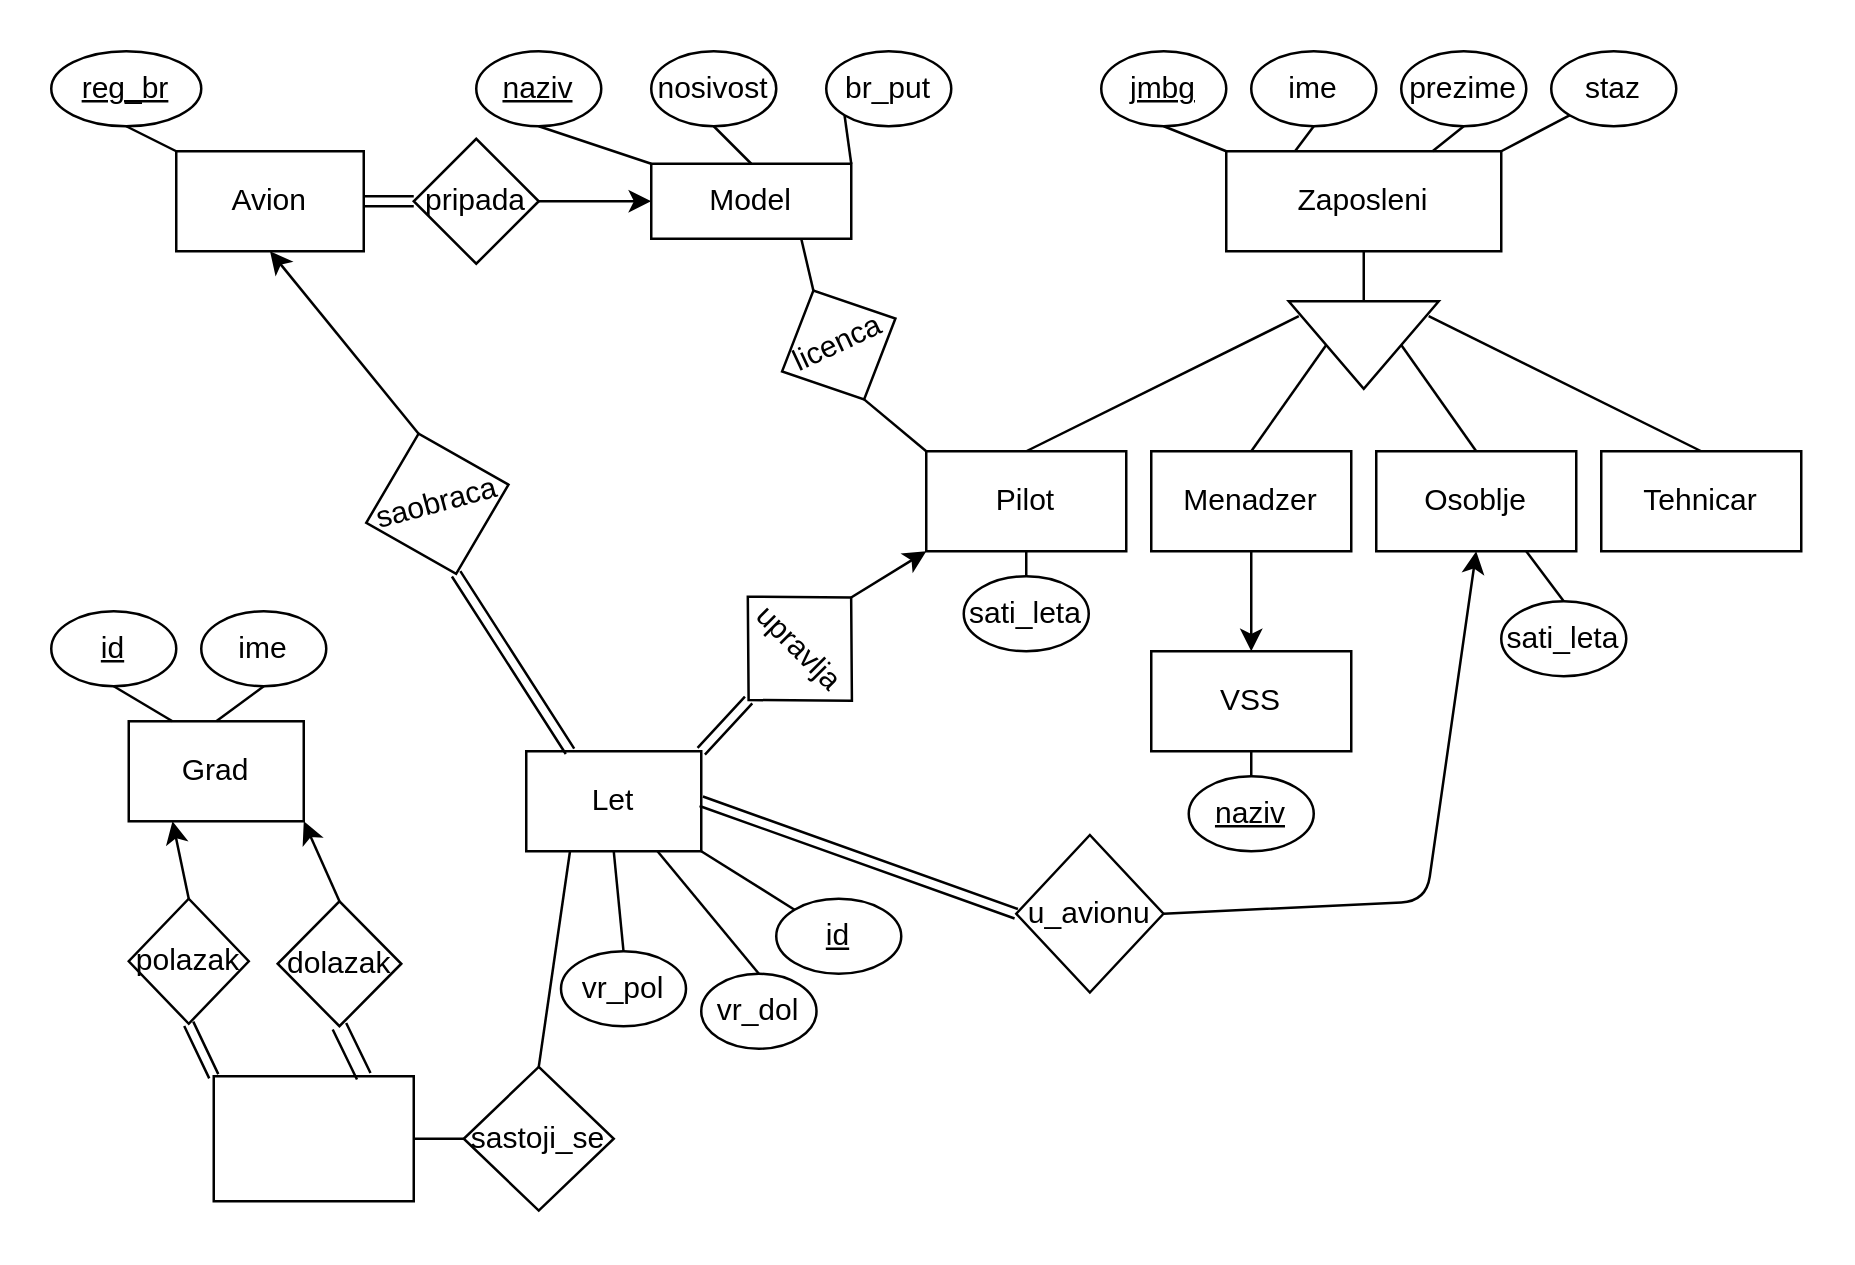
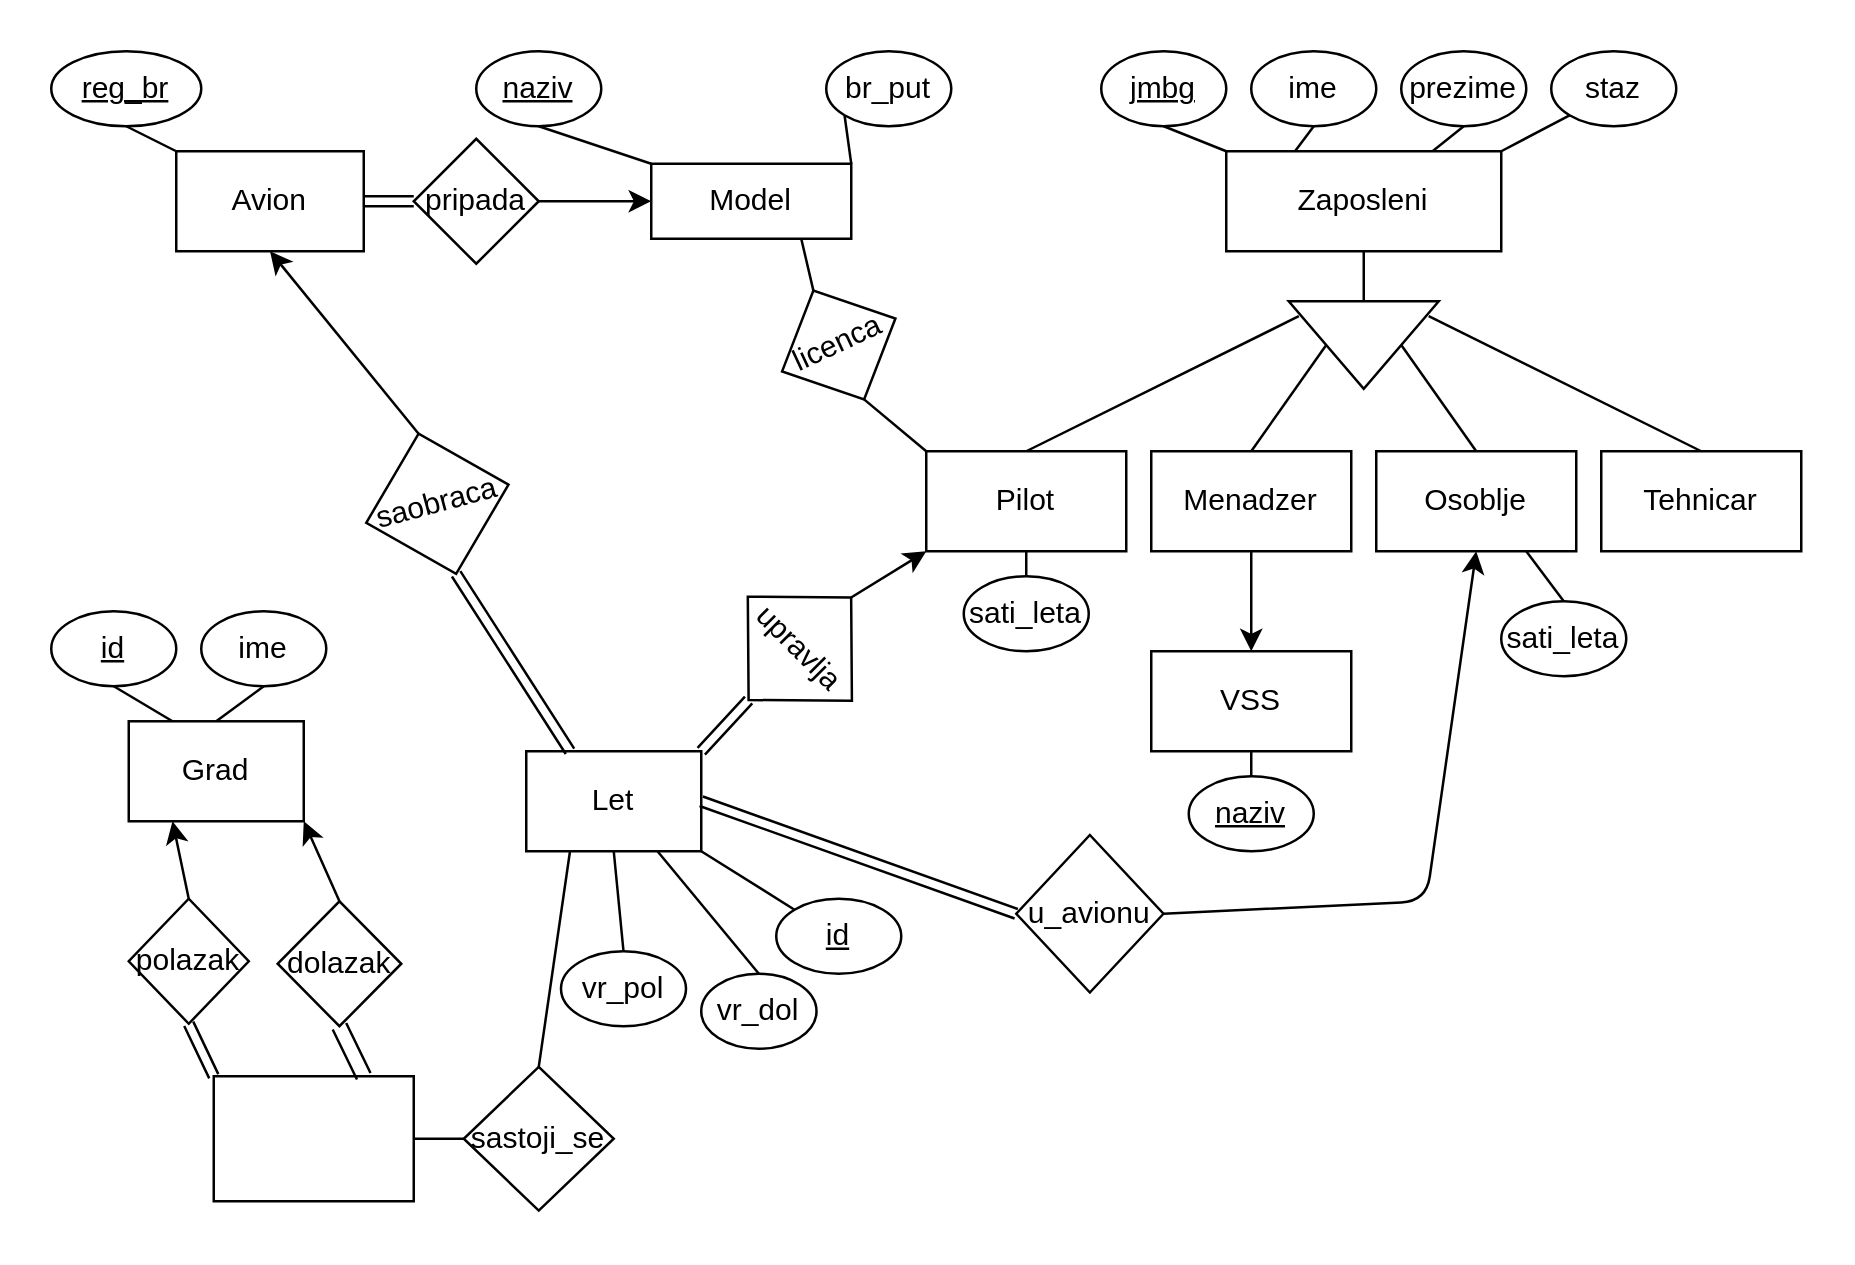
(714, 89) -> none
(732, 145) -> none
